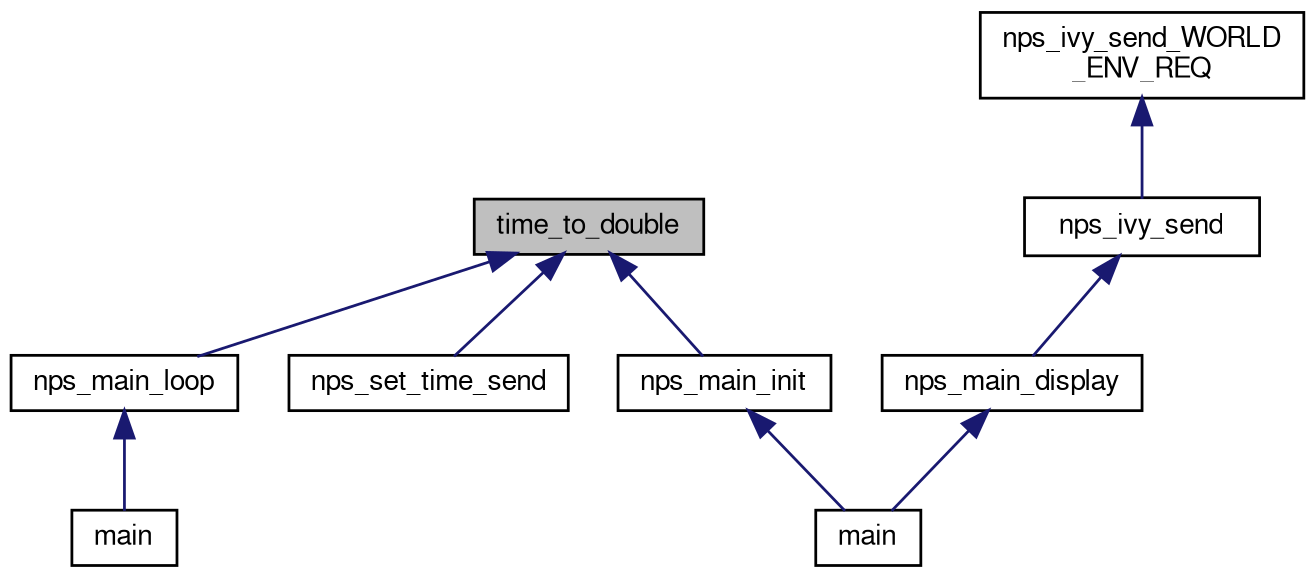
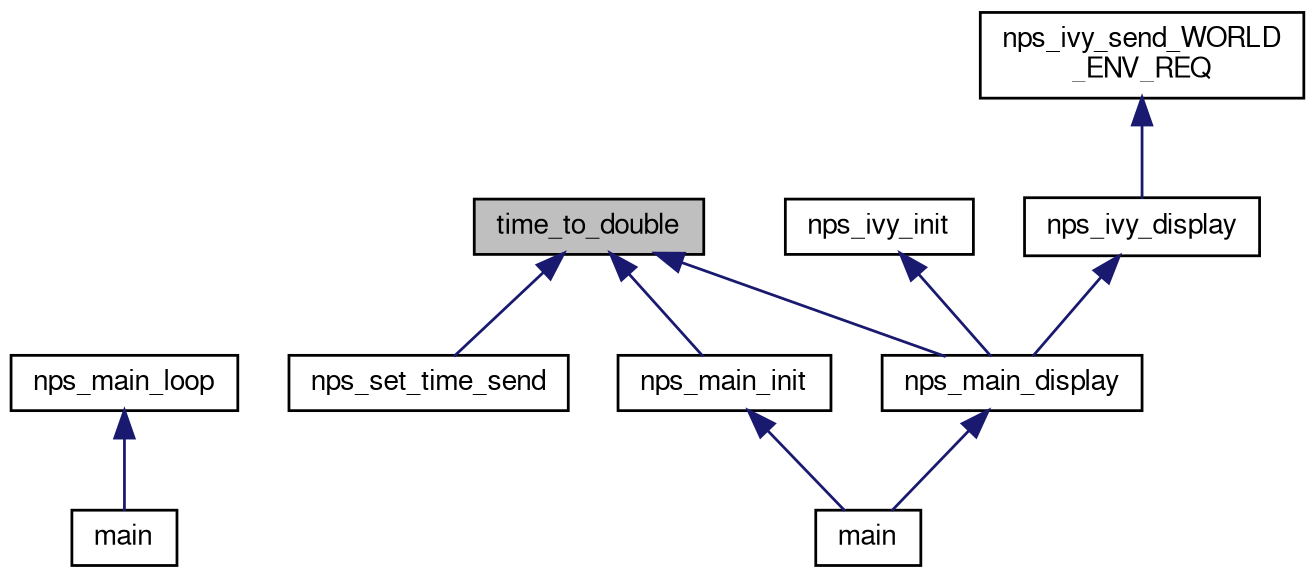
none -> (879, 227)
(1142, 227) -> (1142, 227)
(343, 309) -> (814, 310)
